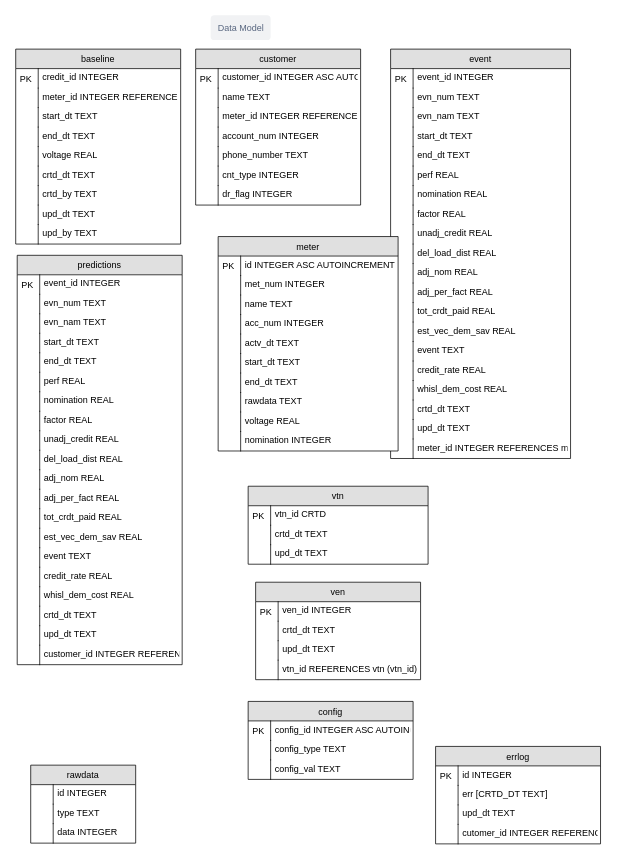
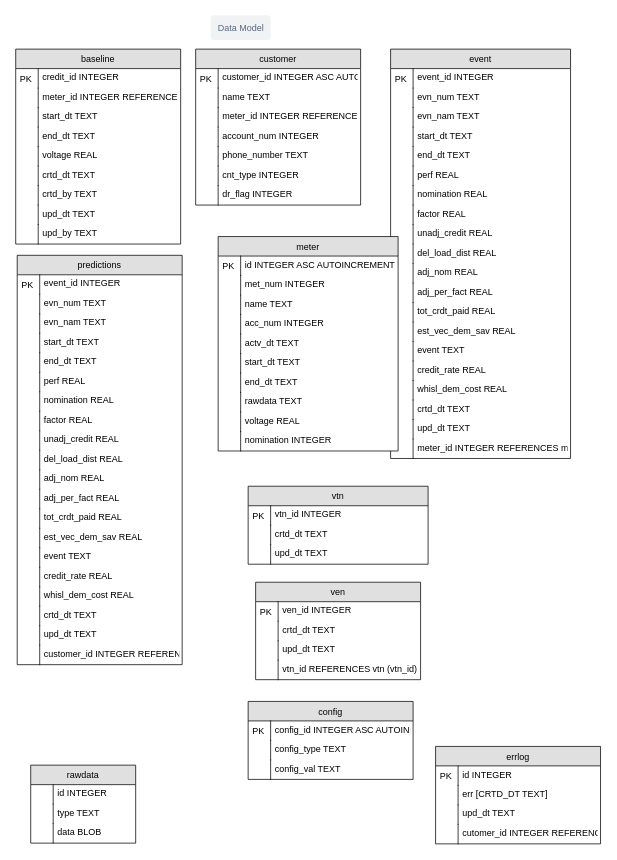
(301, 515) -> (309, 515)
(86, 833) -> (79, 833)
